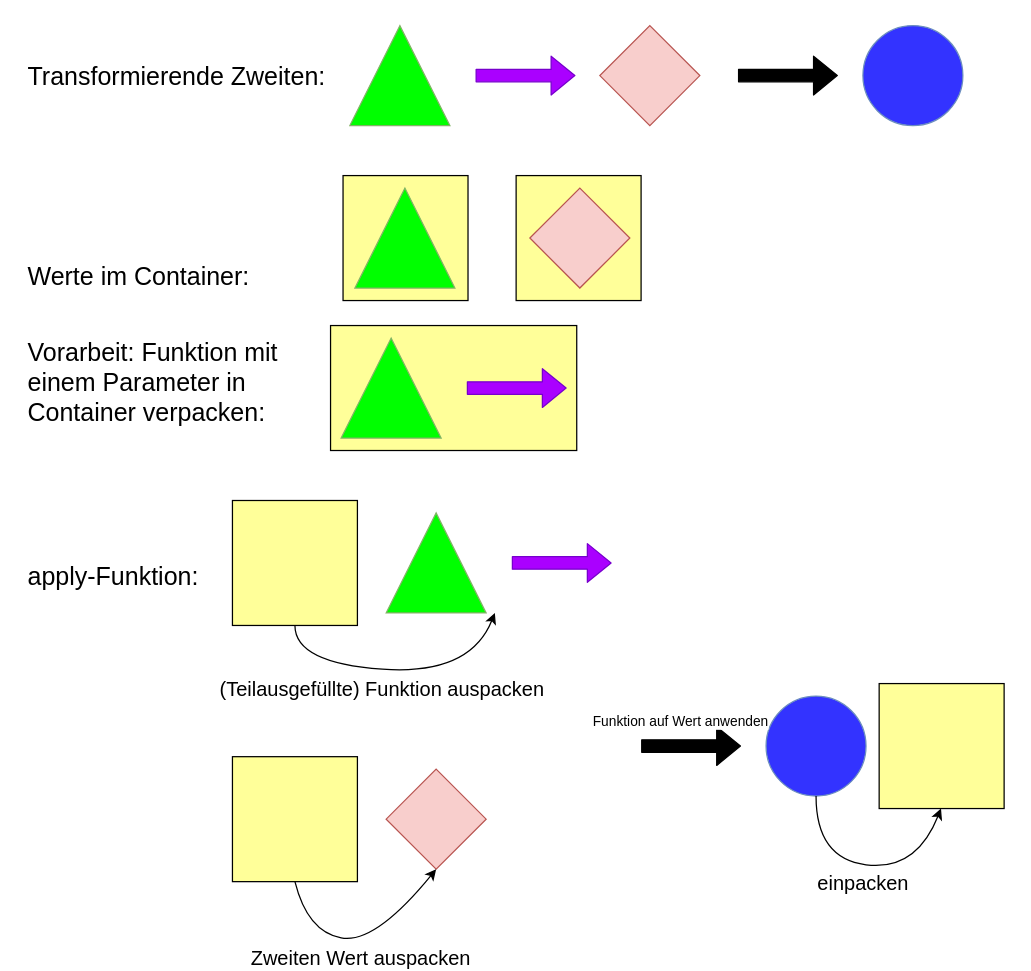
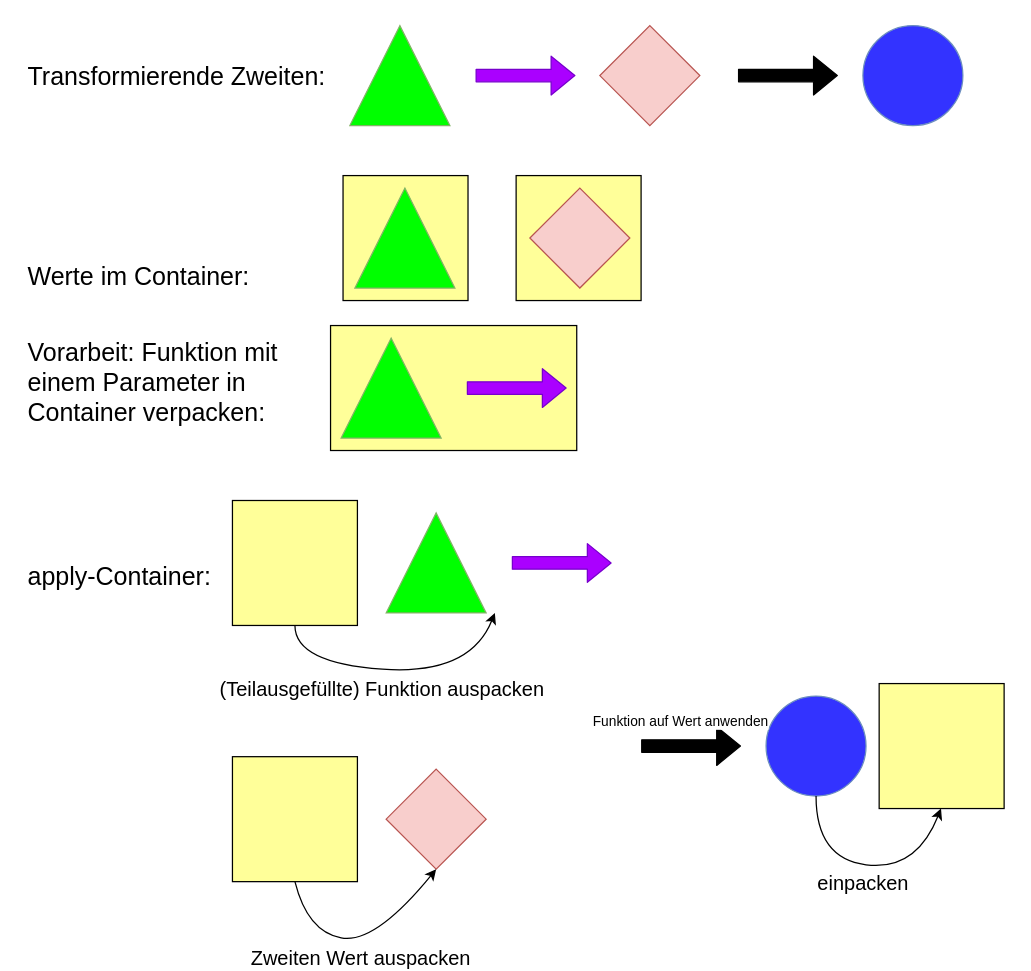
(85, 576) -> (89, 576)
